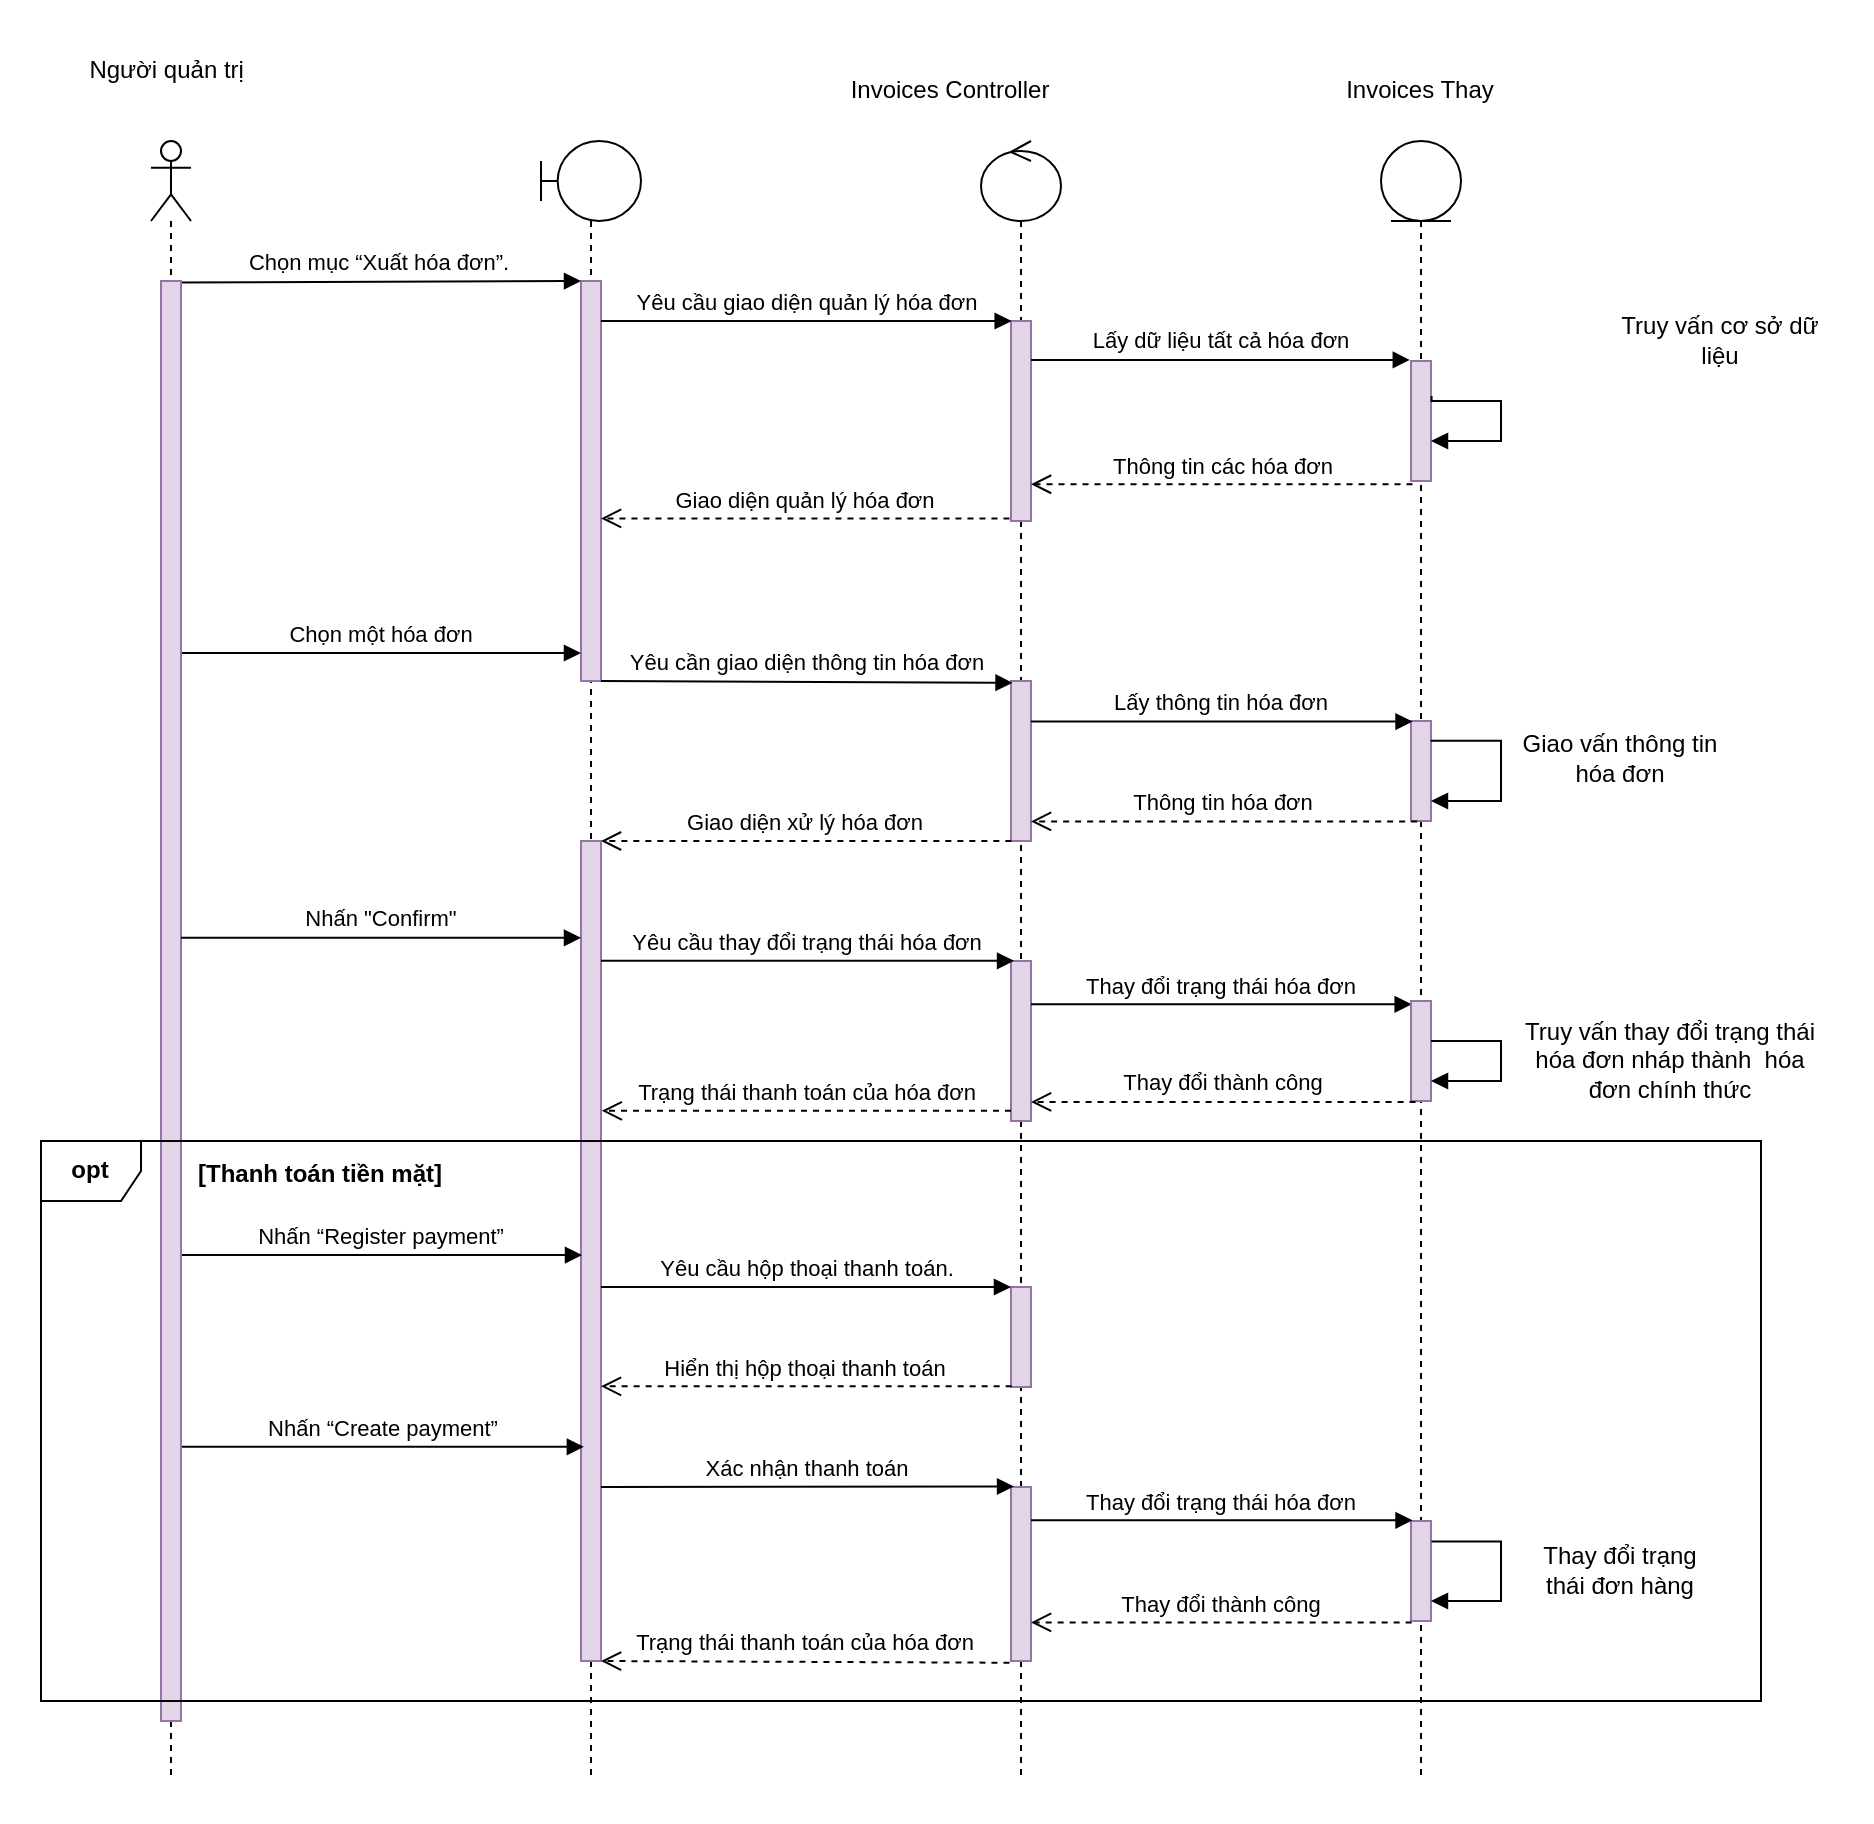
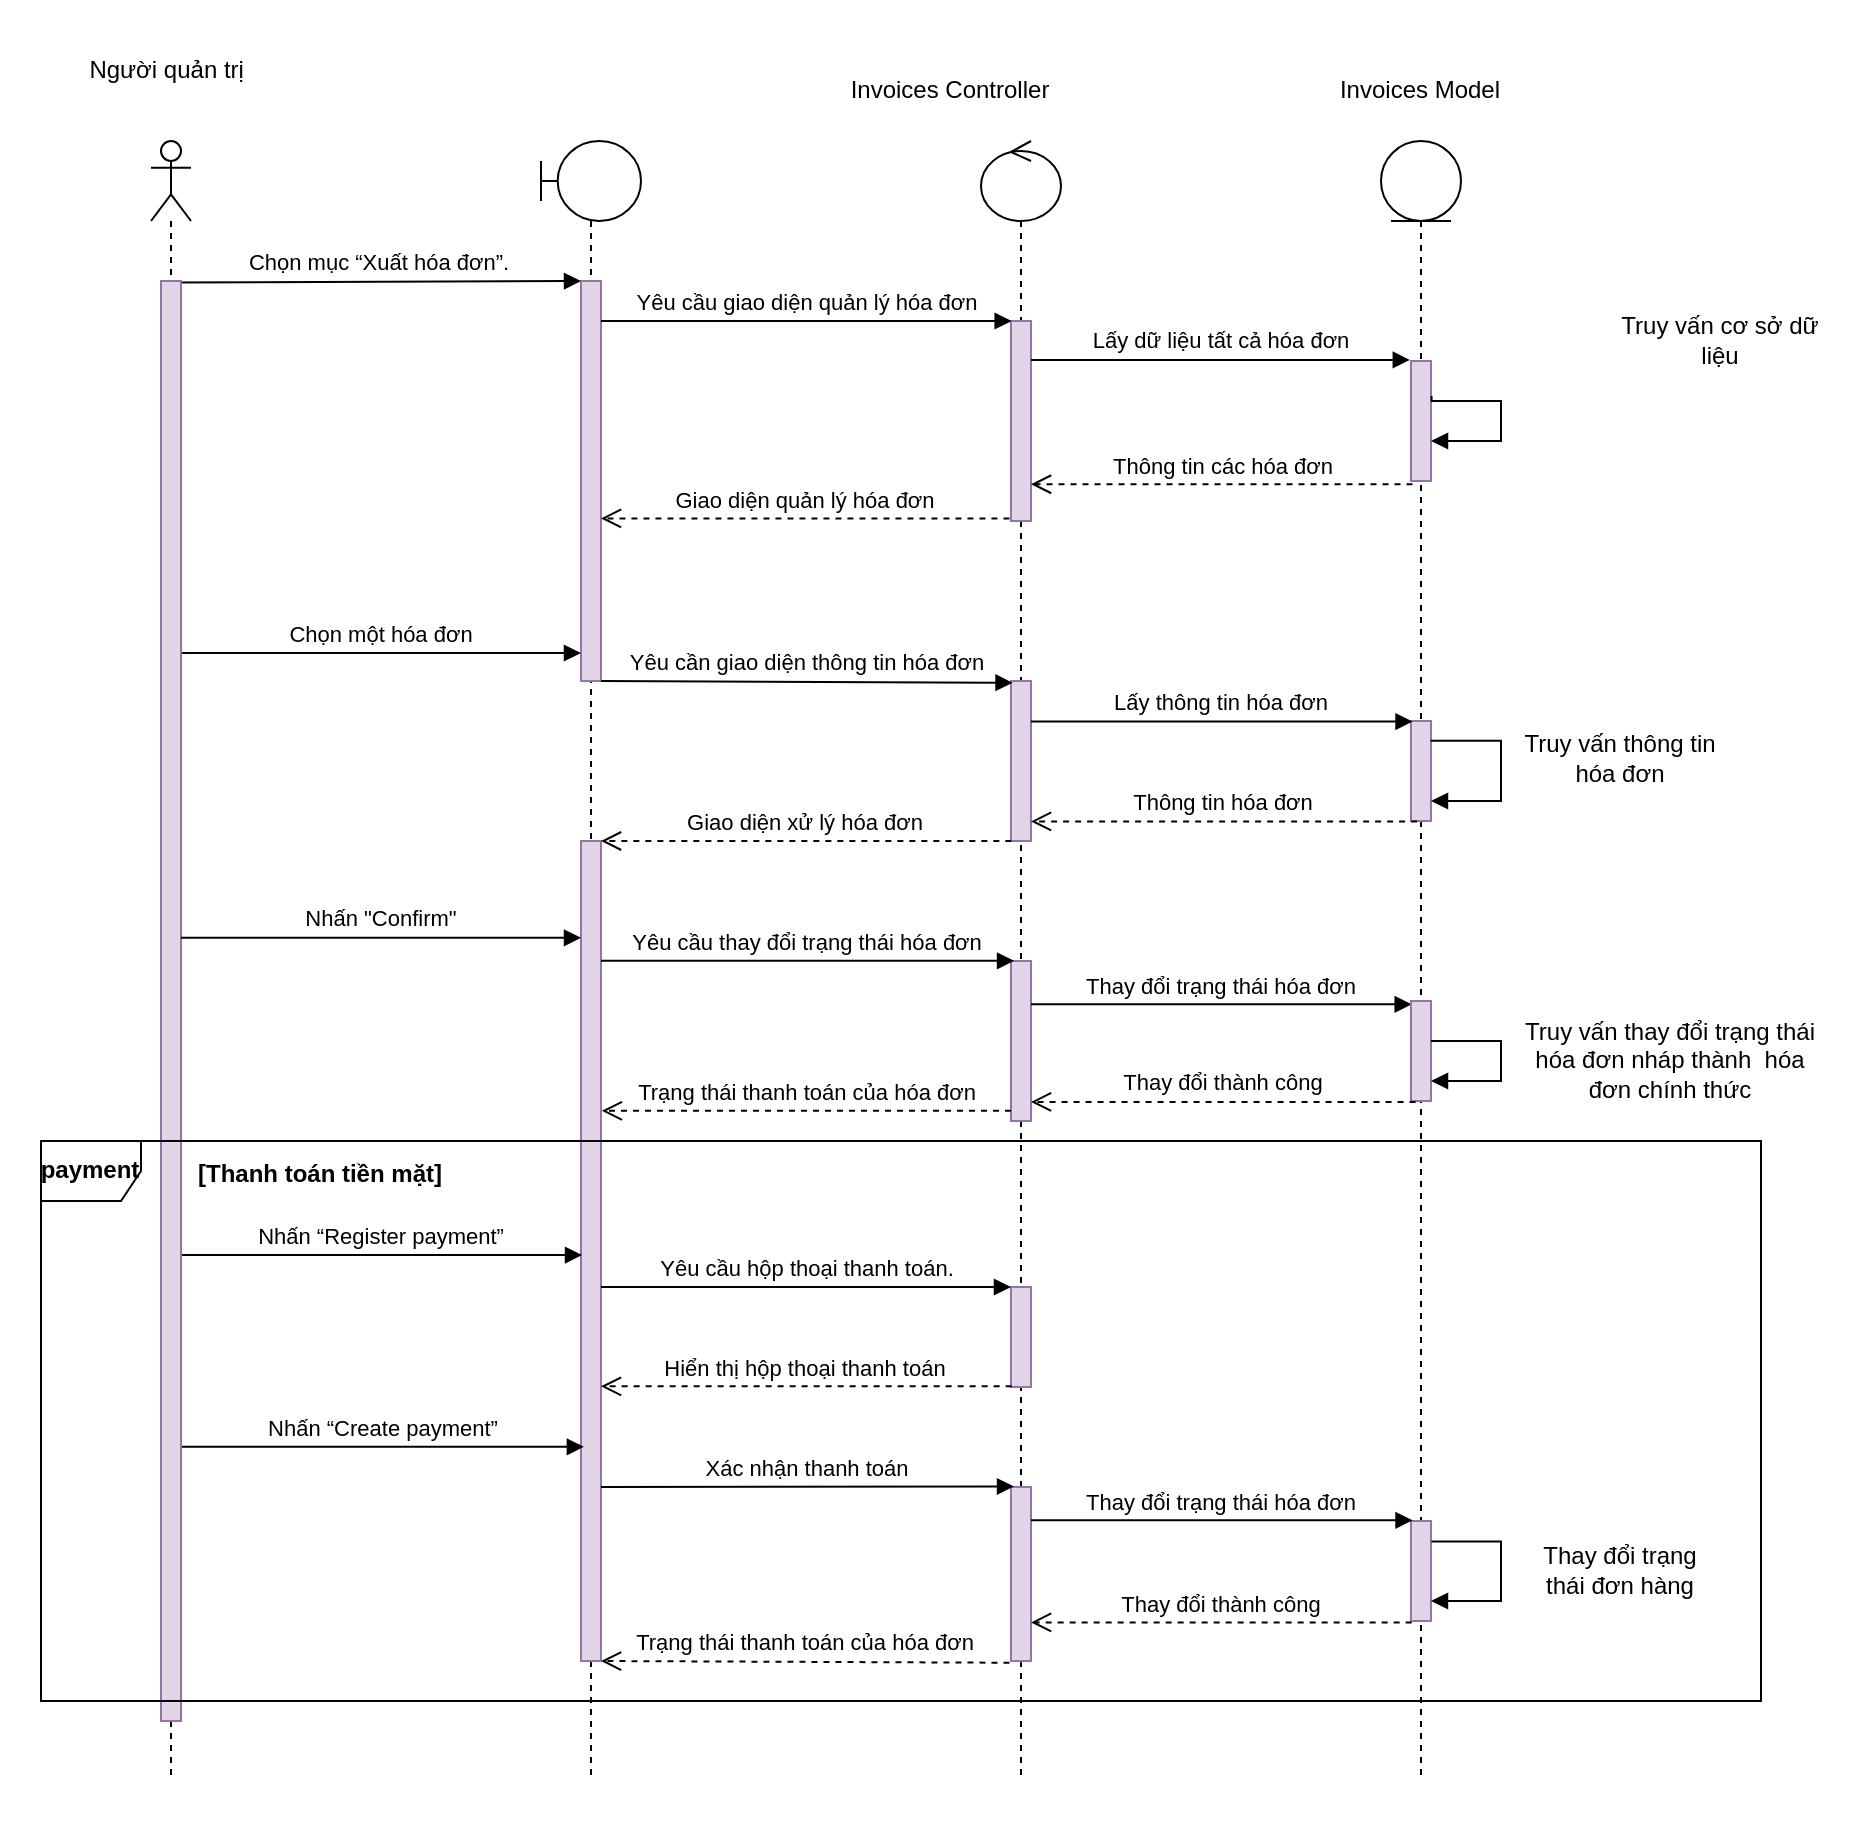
(1421, 91) -> (1421, 91)
(1621, 759) -> (1621, 759)
(91, 1171) -> (91, 1171)
